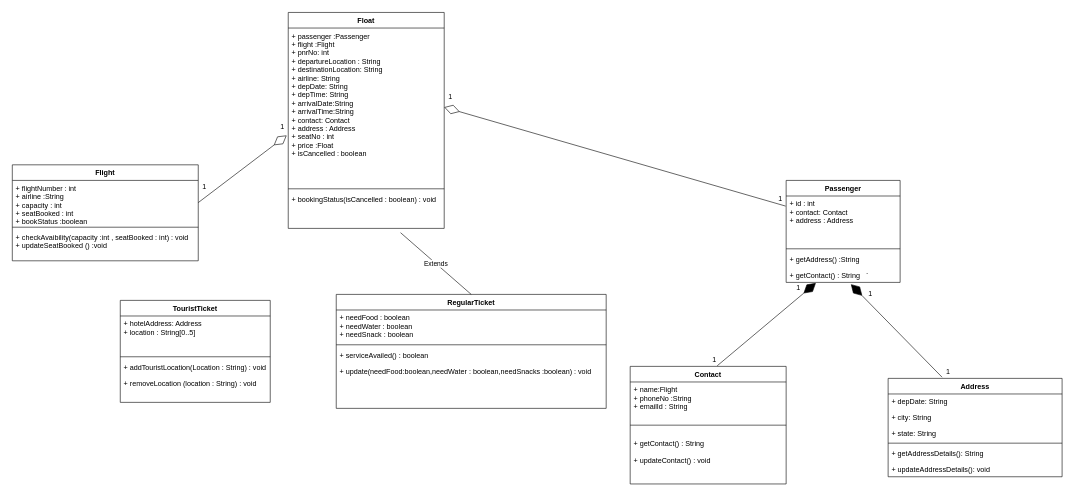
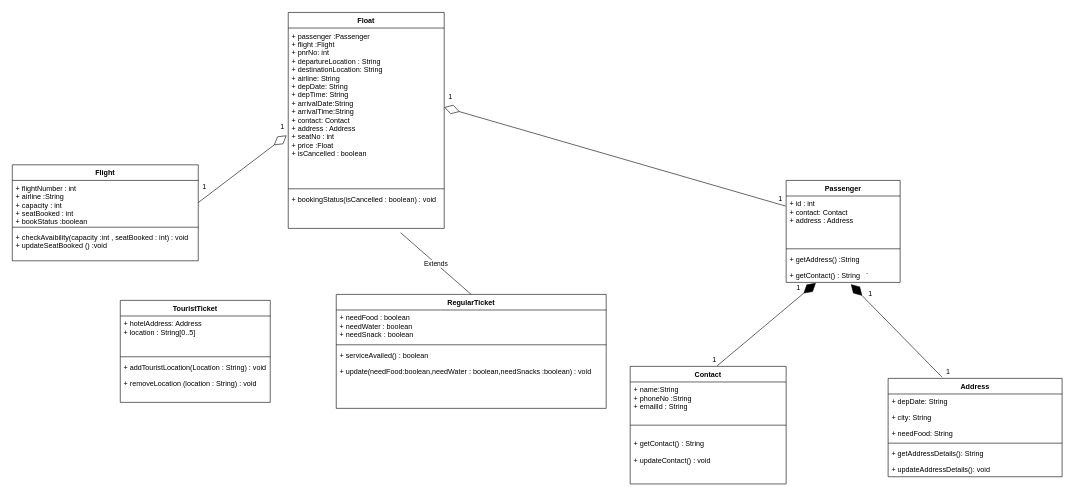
(656, 390) -> (657, 390)
(918, 433) -> (924, 433)
